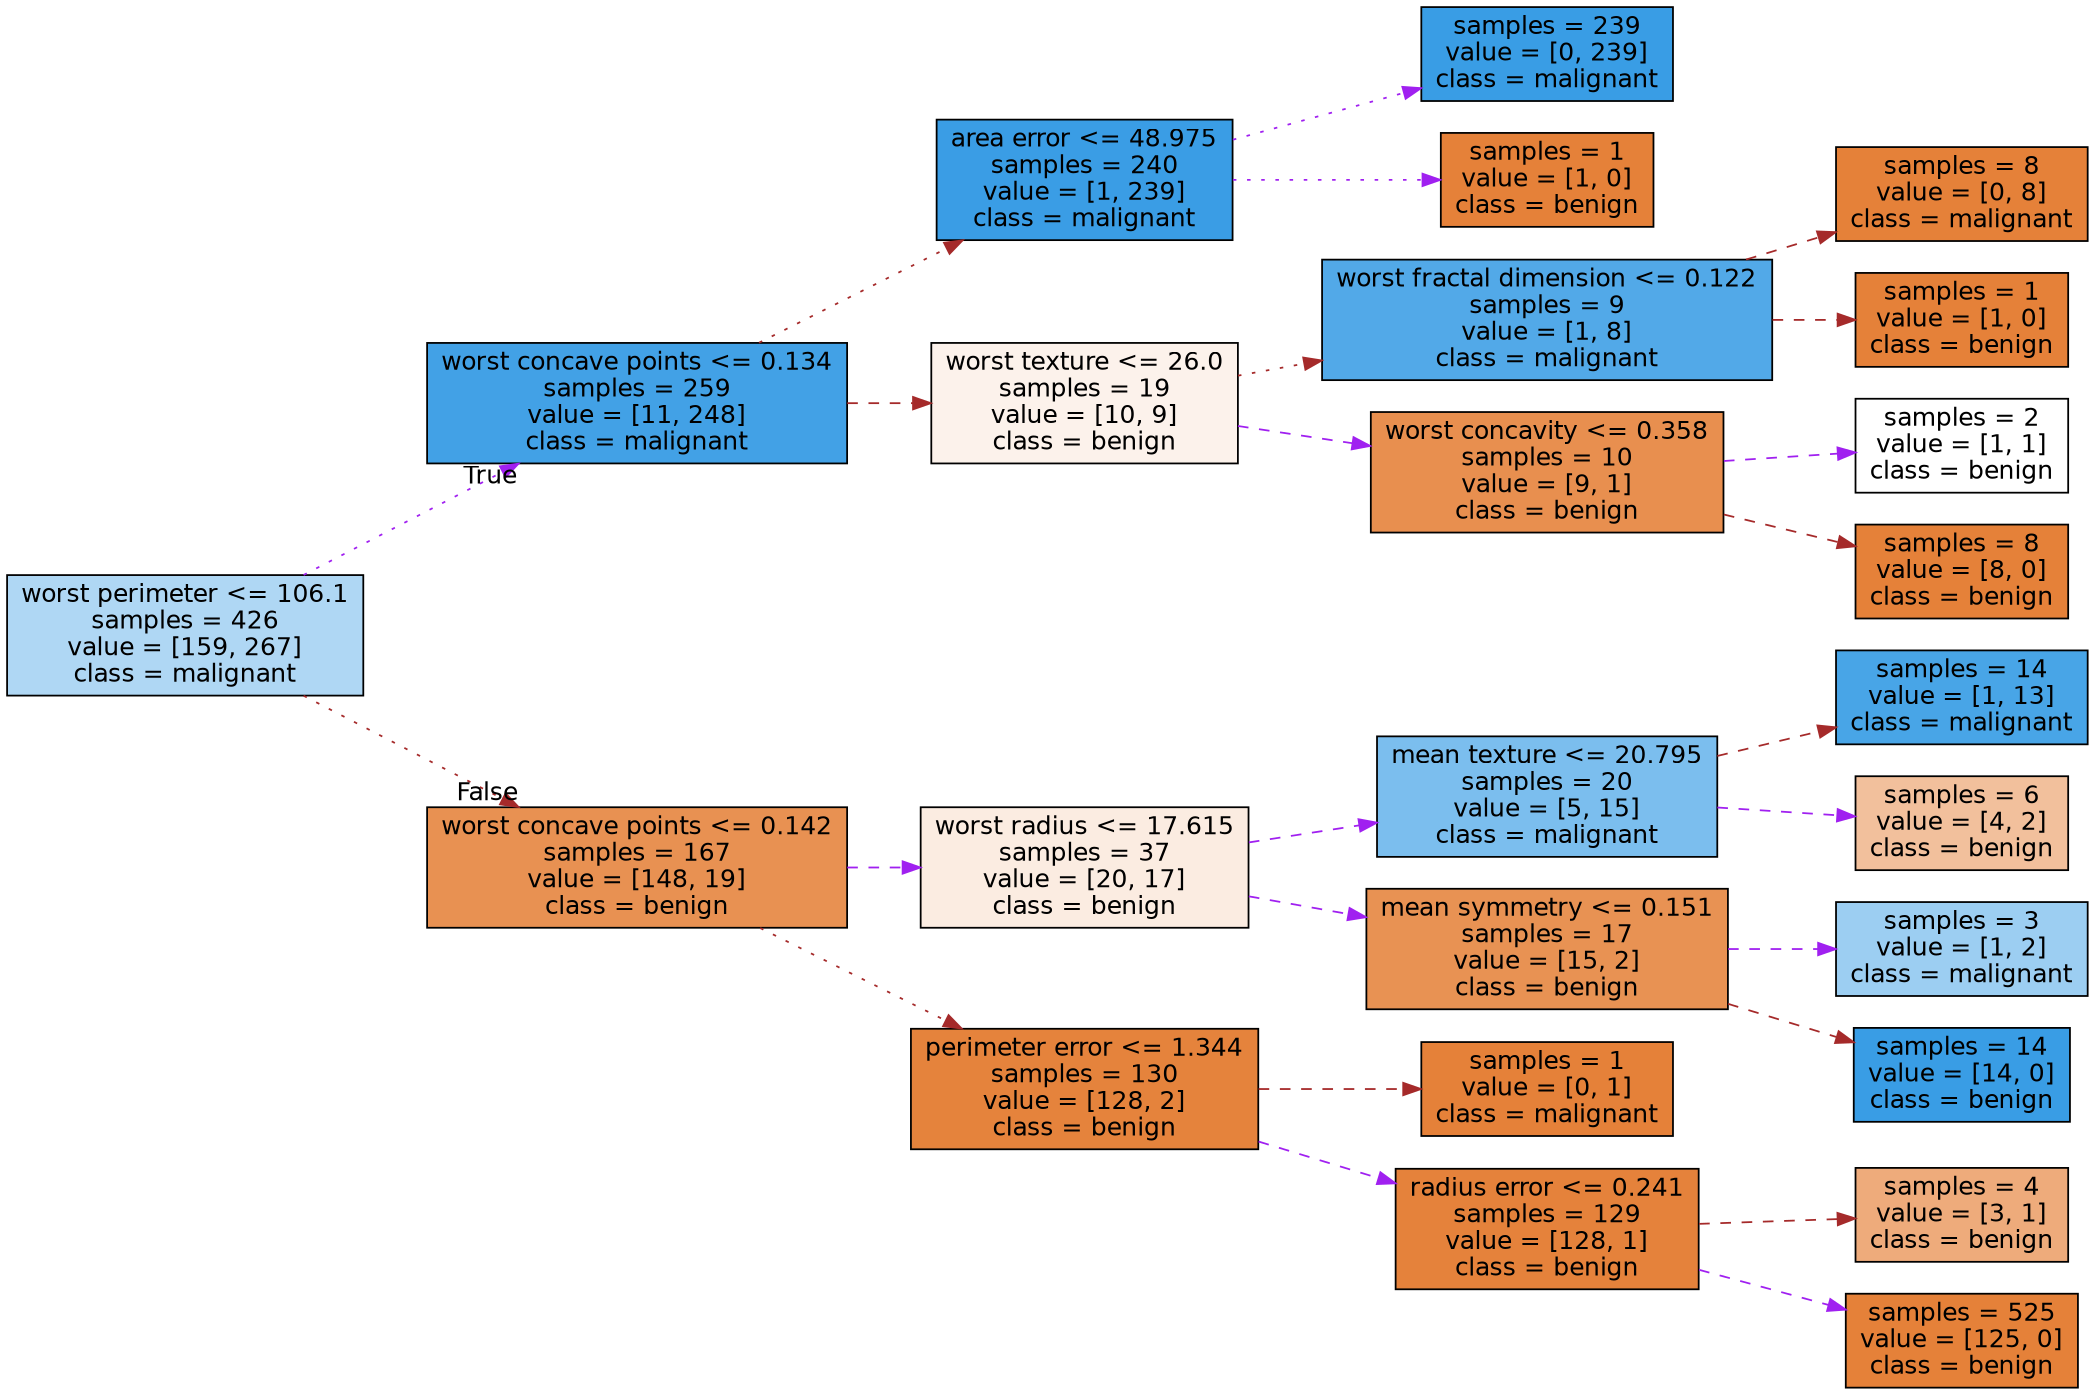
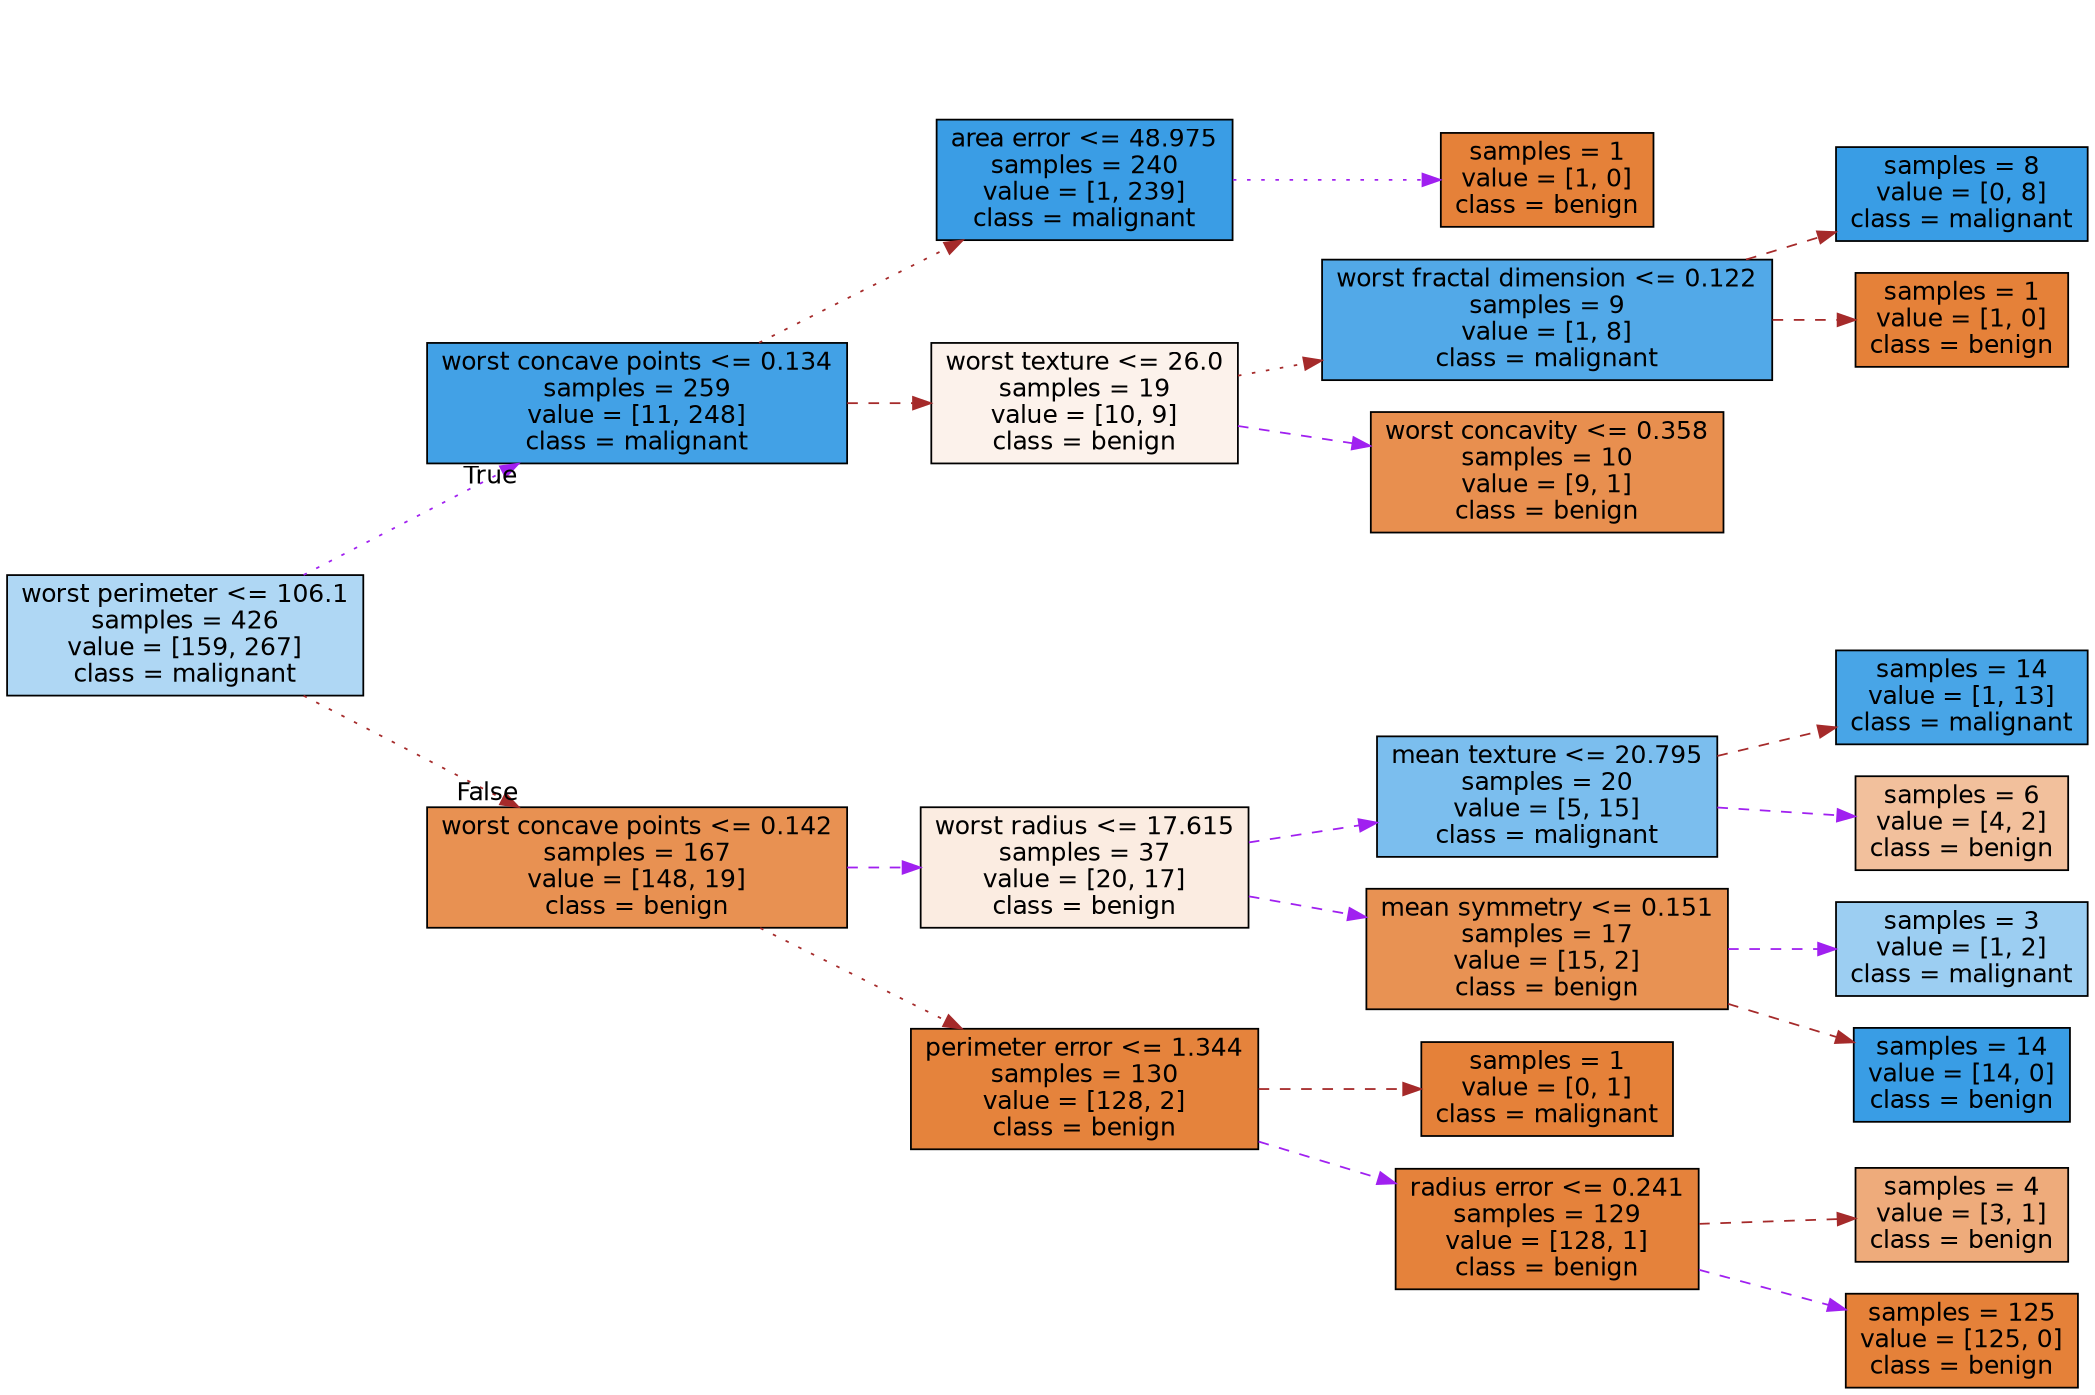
(1547, 54) -> none
(1962, 194) -> (1962, 194)
(1962, 446) -> none
(1962, 572) -> none
(1962, 1341) -> (1962, 1341)
